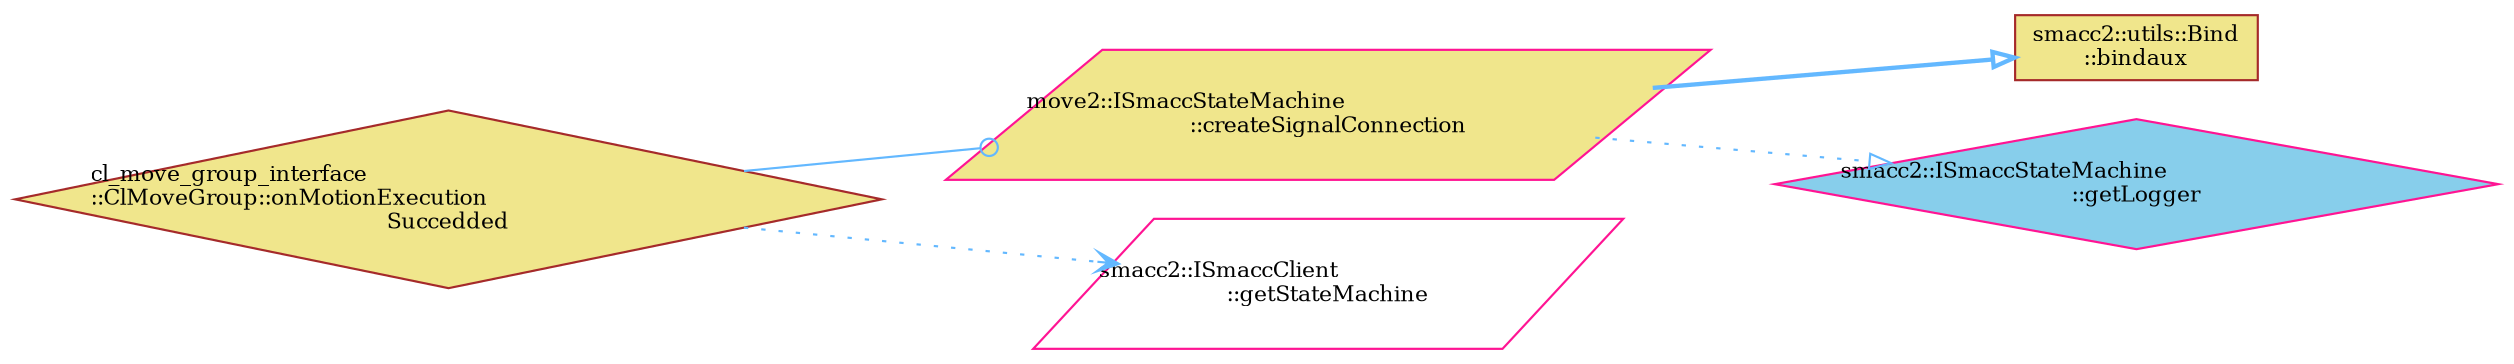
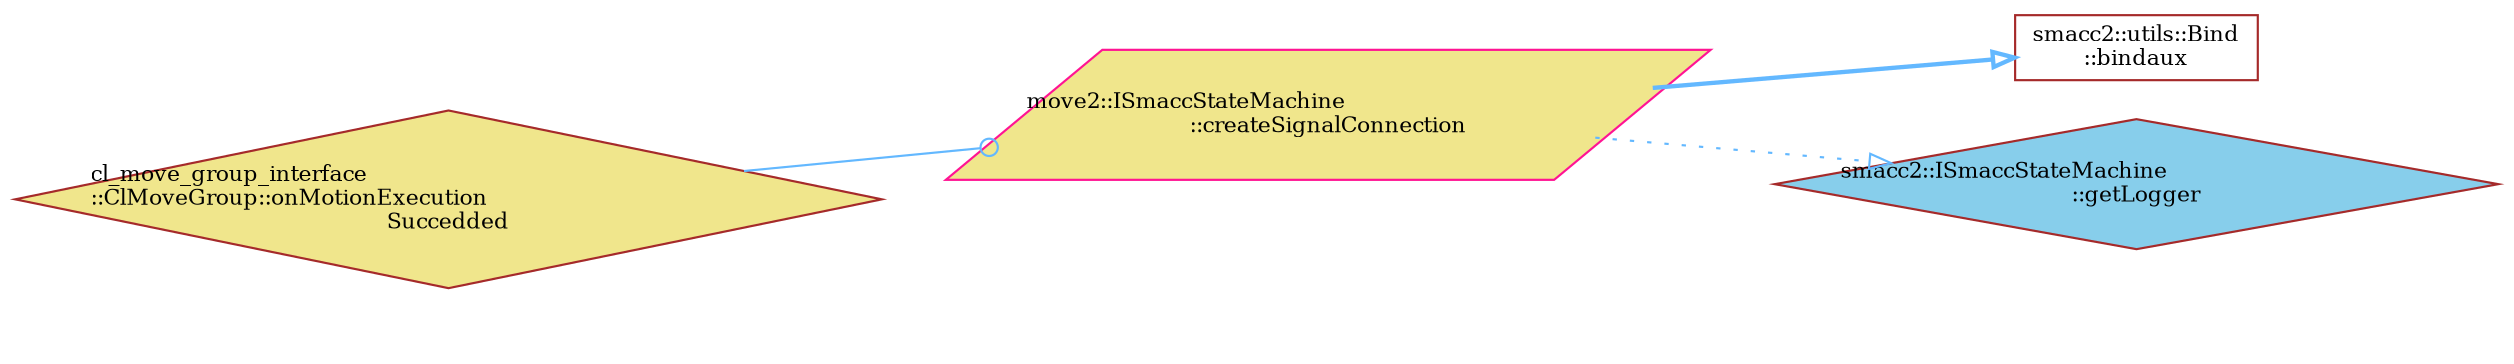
(2136, 48) -> (2136, 48)
(2136, 184) -> (2136, 184)
(1328, 284) -> none
